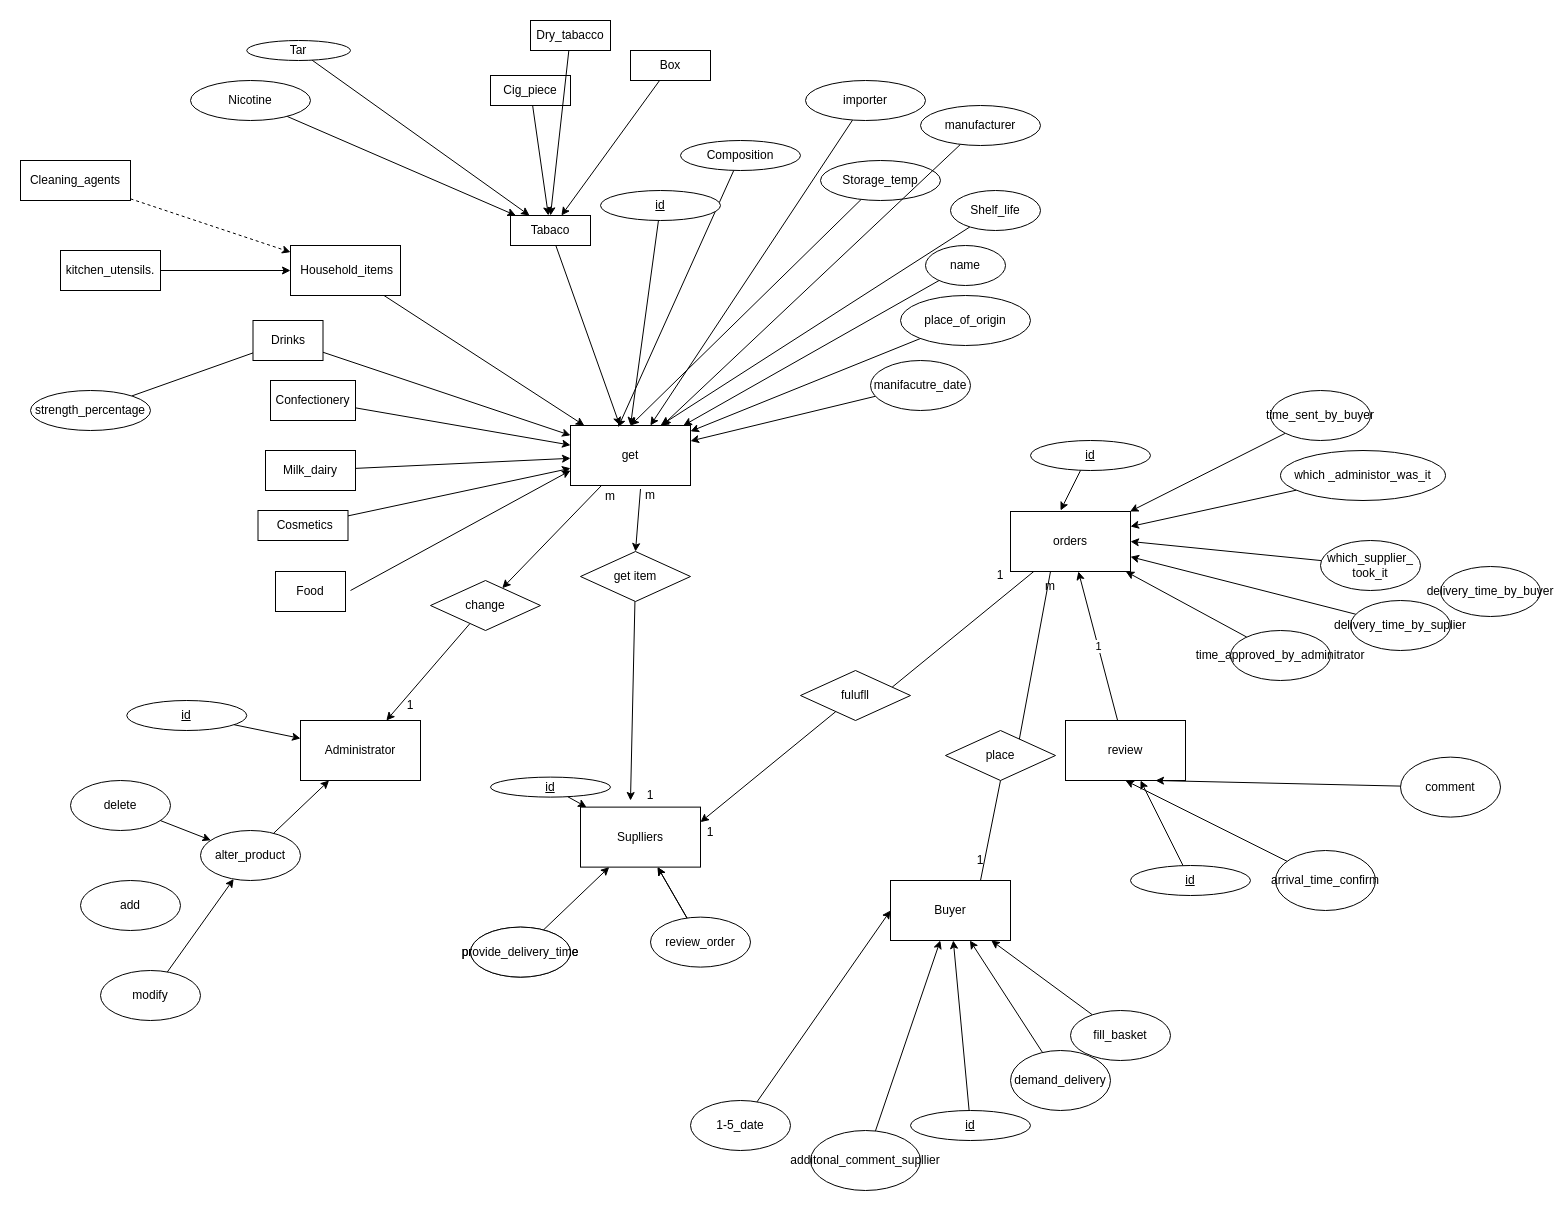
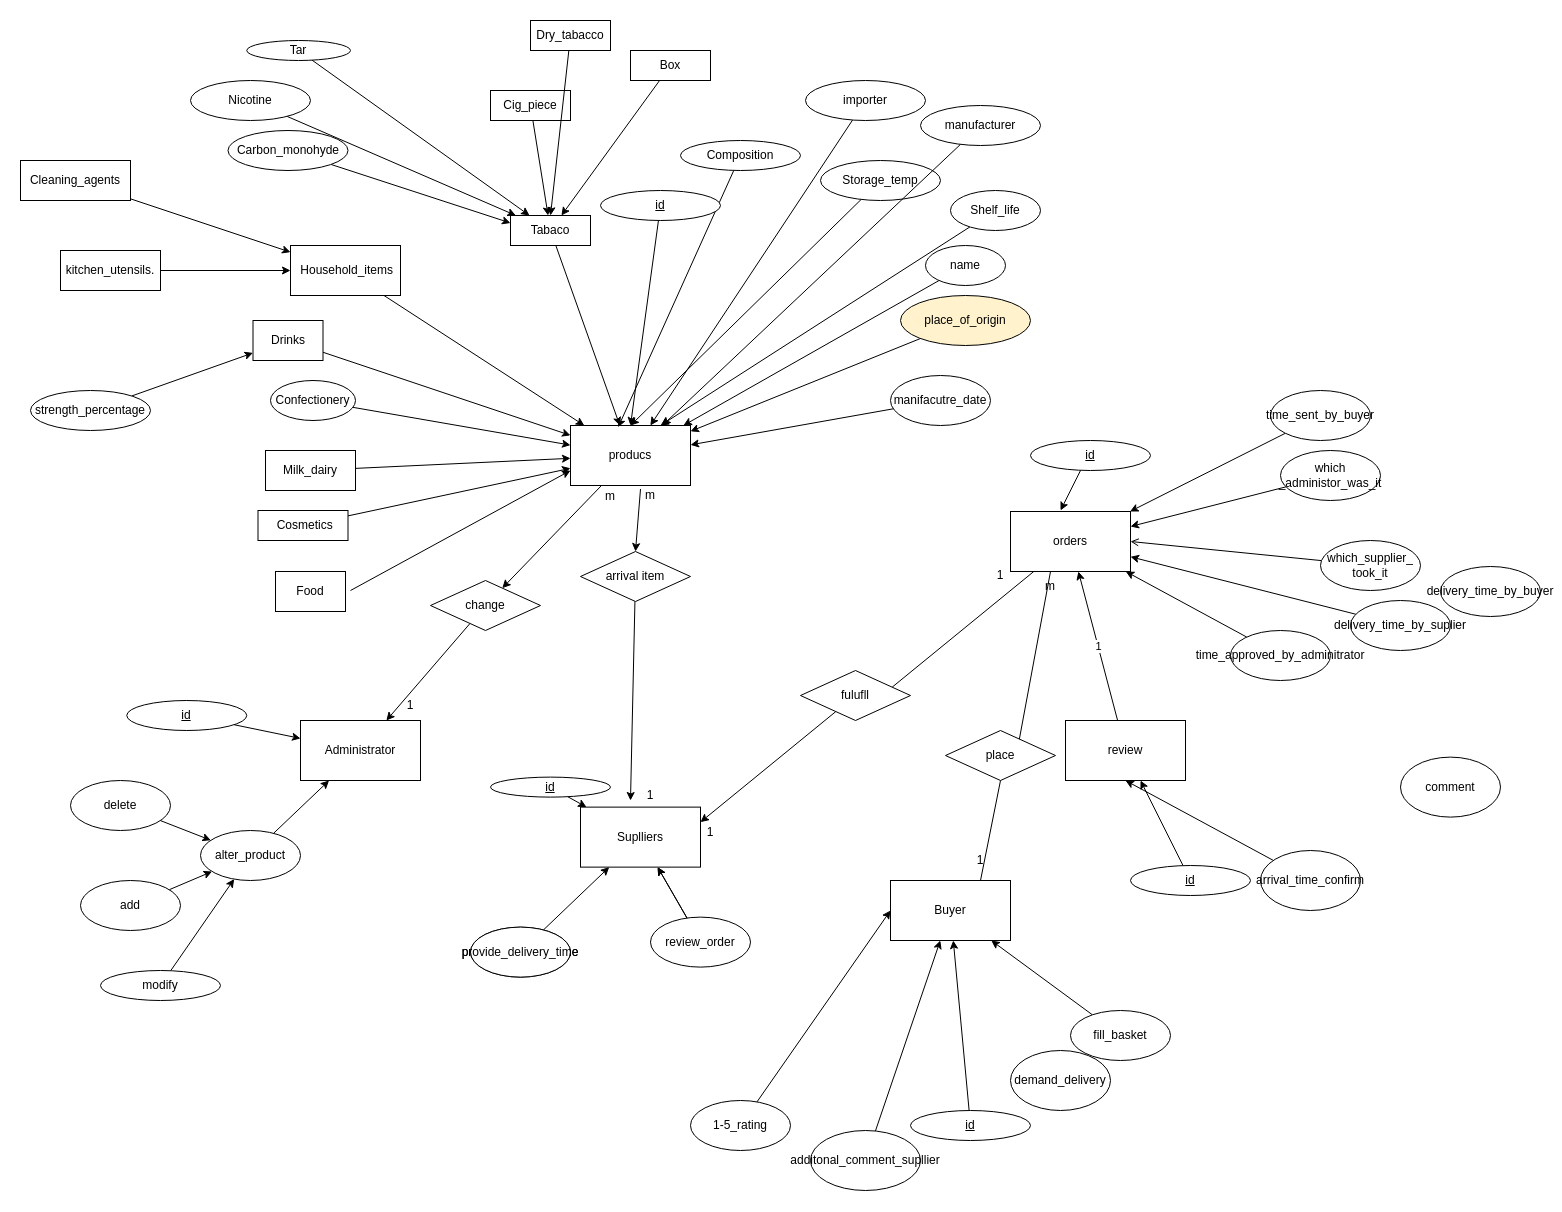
(531, 91) -> (531, 106)
none -> (288, 151)
none -> (418, 193)
(208, 225) -> (208, 225)
(966, 321) -> (966, 321)
(247, 355) -> (245, 356)
(921, 386) -> (941, 401)
(313, 401) -> (313, 401)
(631, 456) -> (631, 456)
(1363, 476) -> (1331, 476)
(1138, 542) -> (1136, 542)
(636, 577) -> (636, 577)
(1288, 784) -> none
(1326, 881) -> (1311, 881)
none -> (188, 882)
(151, 996) -> (161, 986)
(1008, 1000) -> none
(741, 1126) -> (741, 1126)
